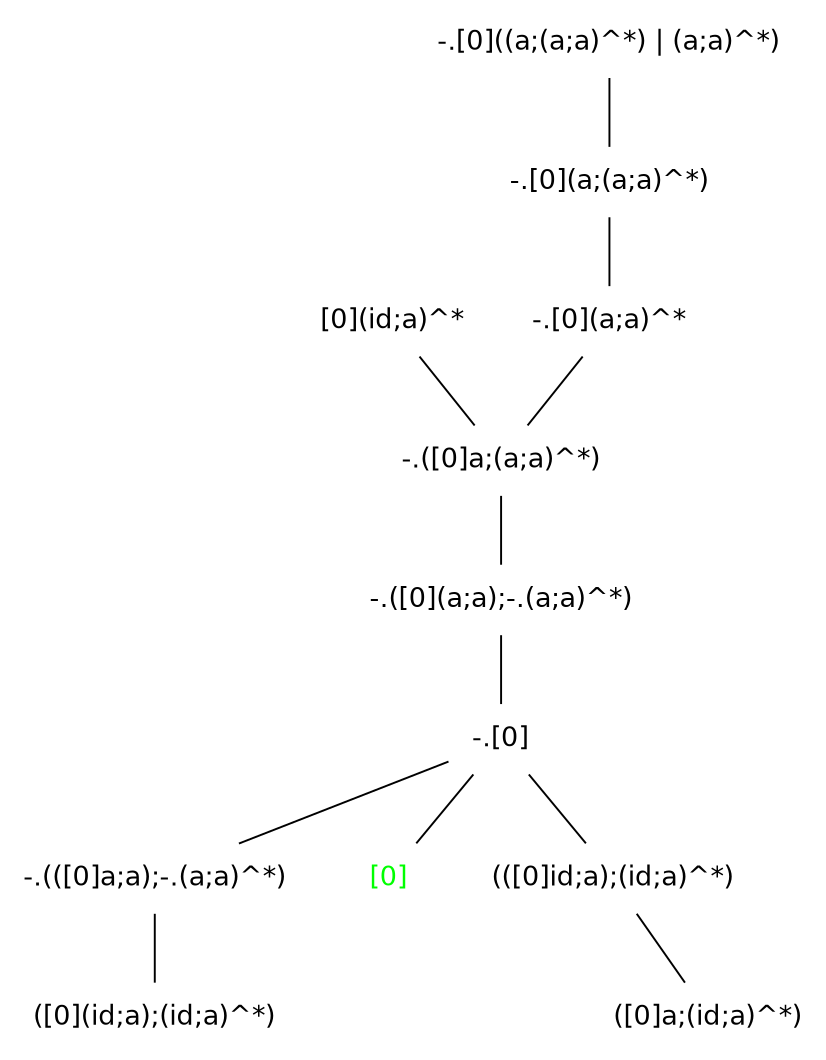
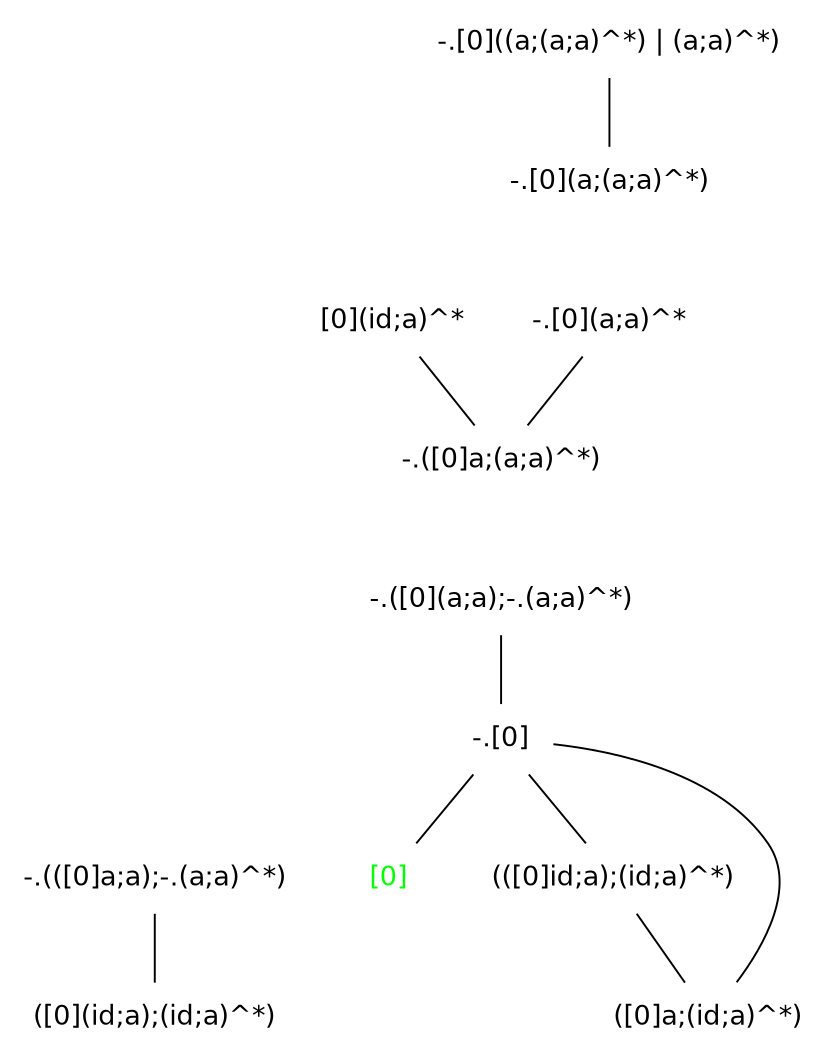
(609, 252) -> none
(501, 530) -> none
(344, 803) -> (736, 810)
